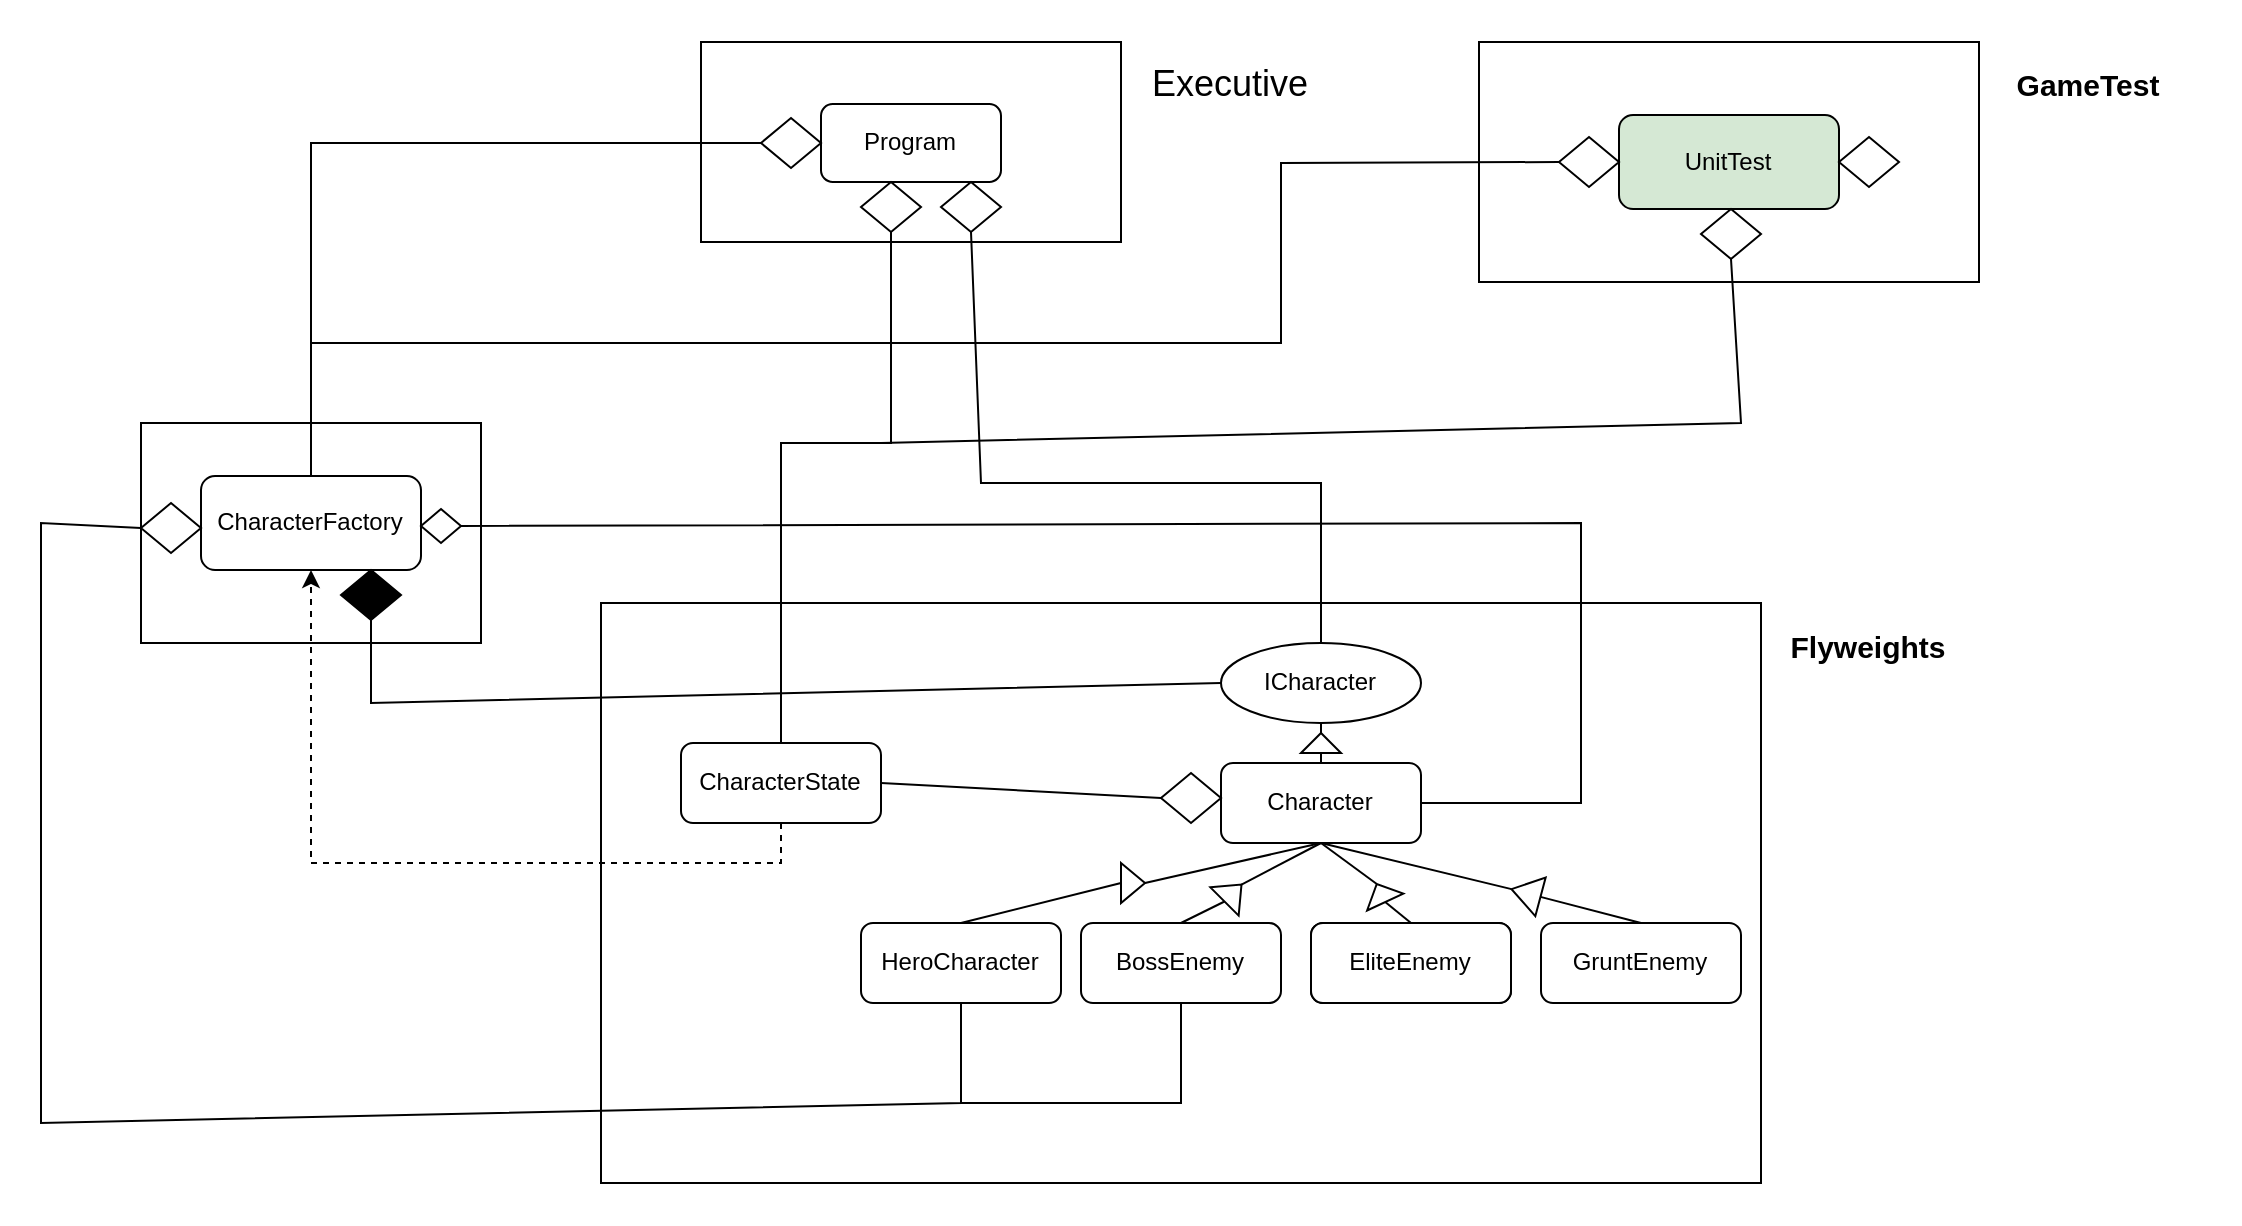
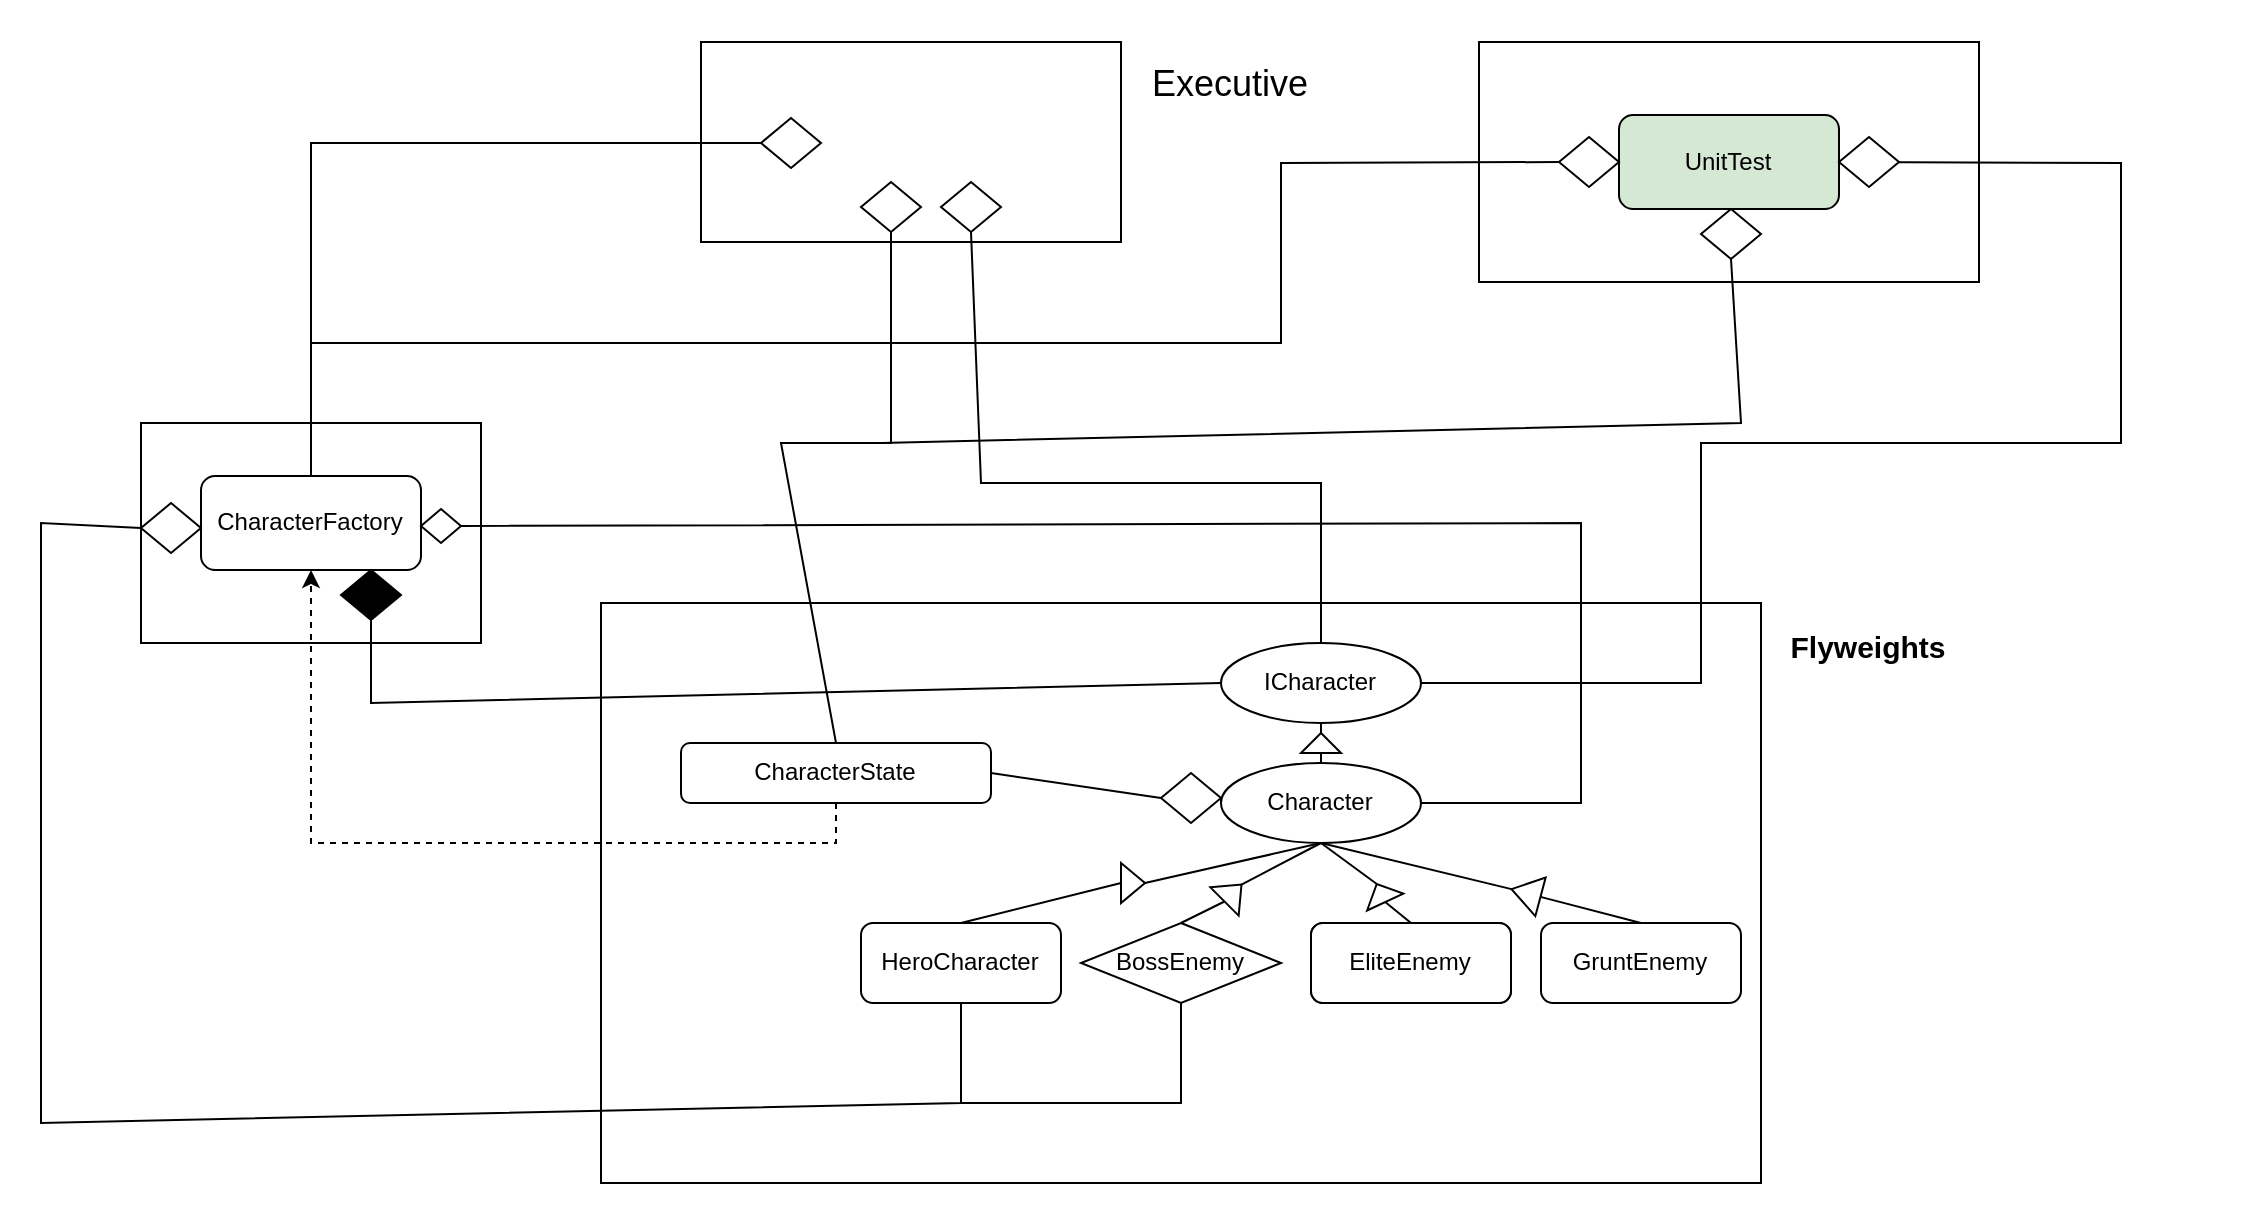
(2089, 85) -> none
(911, 143) -> none
none -> (1903, 443)
(781, 783) -> (836, 773)
(1321, 803) -> (1321, 803)
(1181, 963) -> (1181, 963)
